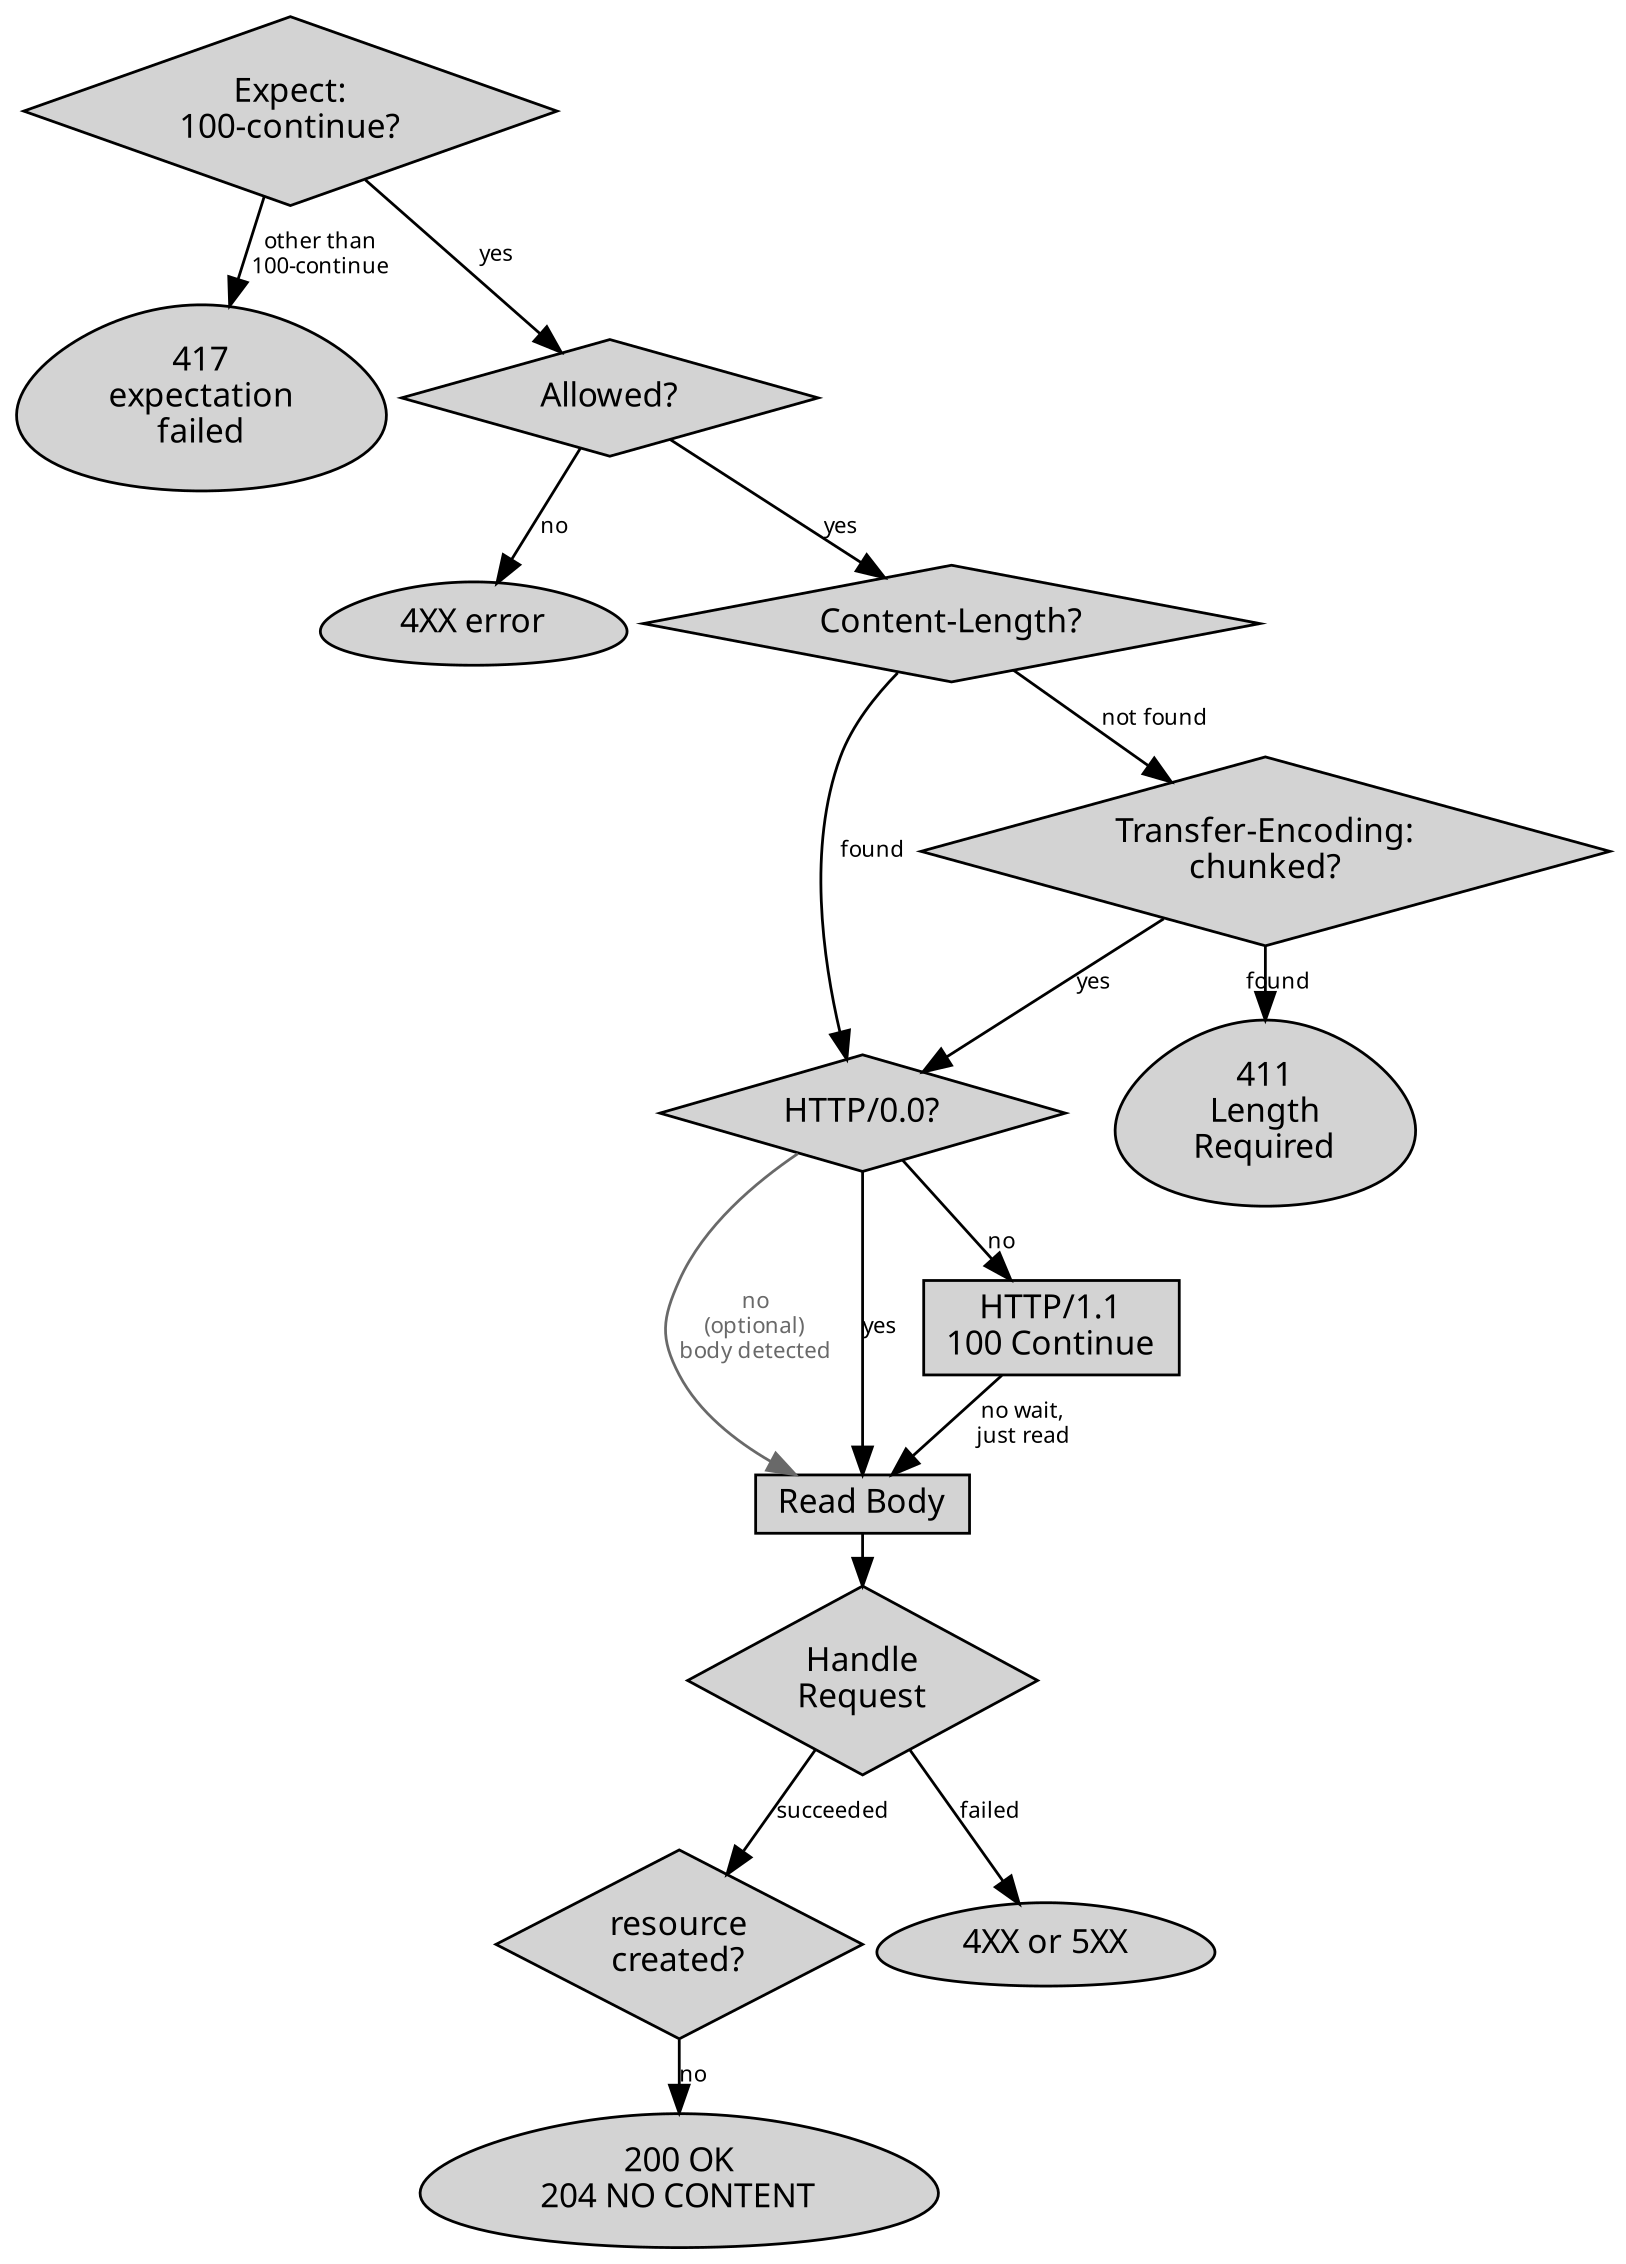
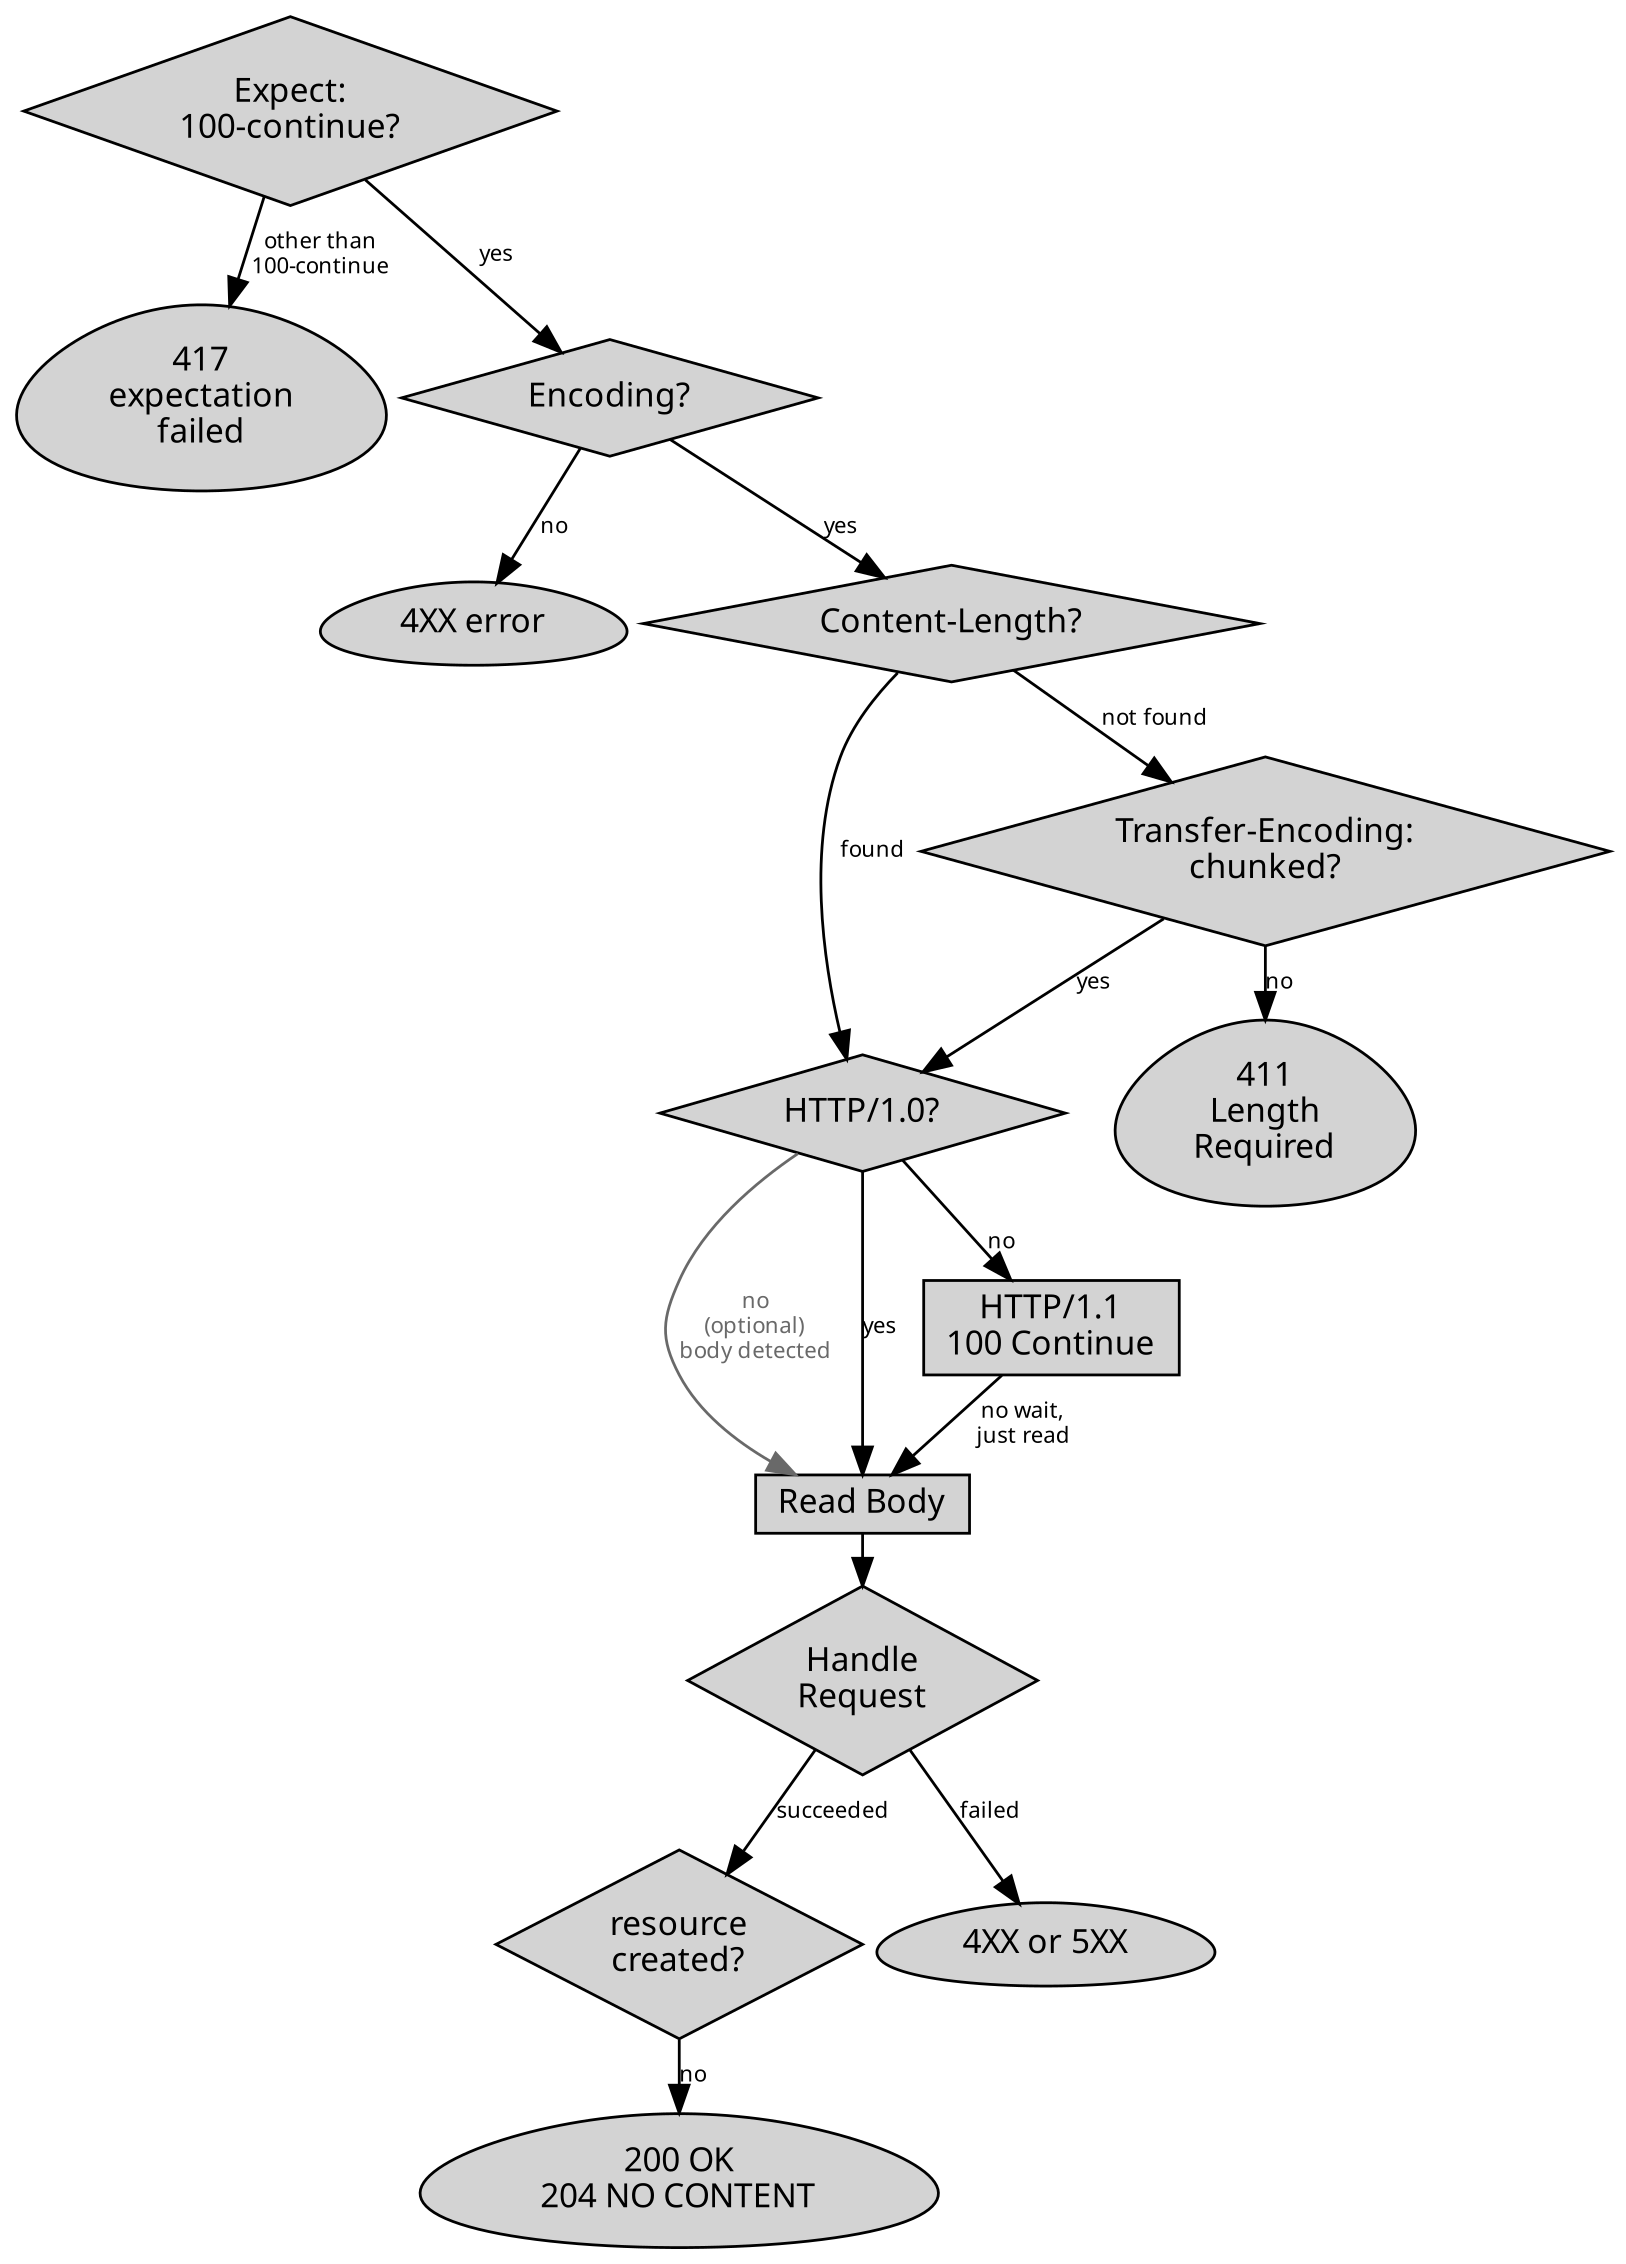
(610, 398) -> (610, 398)
(1279, 983) -> (1279, 983)
(863, 1113) -> (863, 1113)
